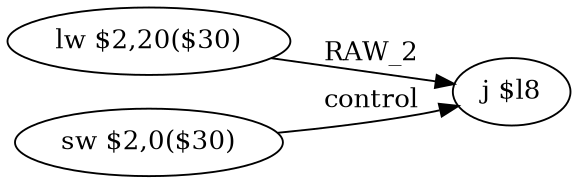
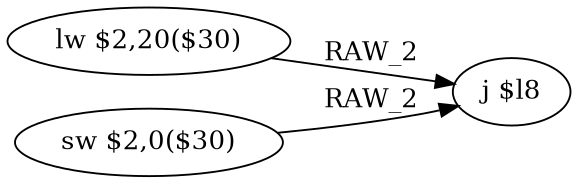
(372, 100) -> (372, 100)
